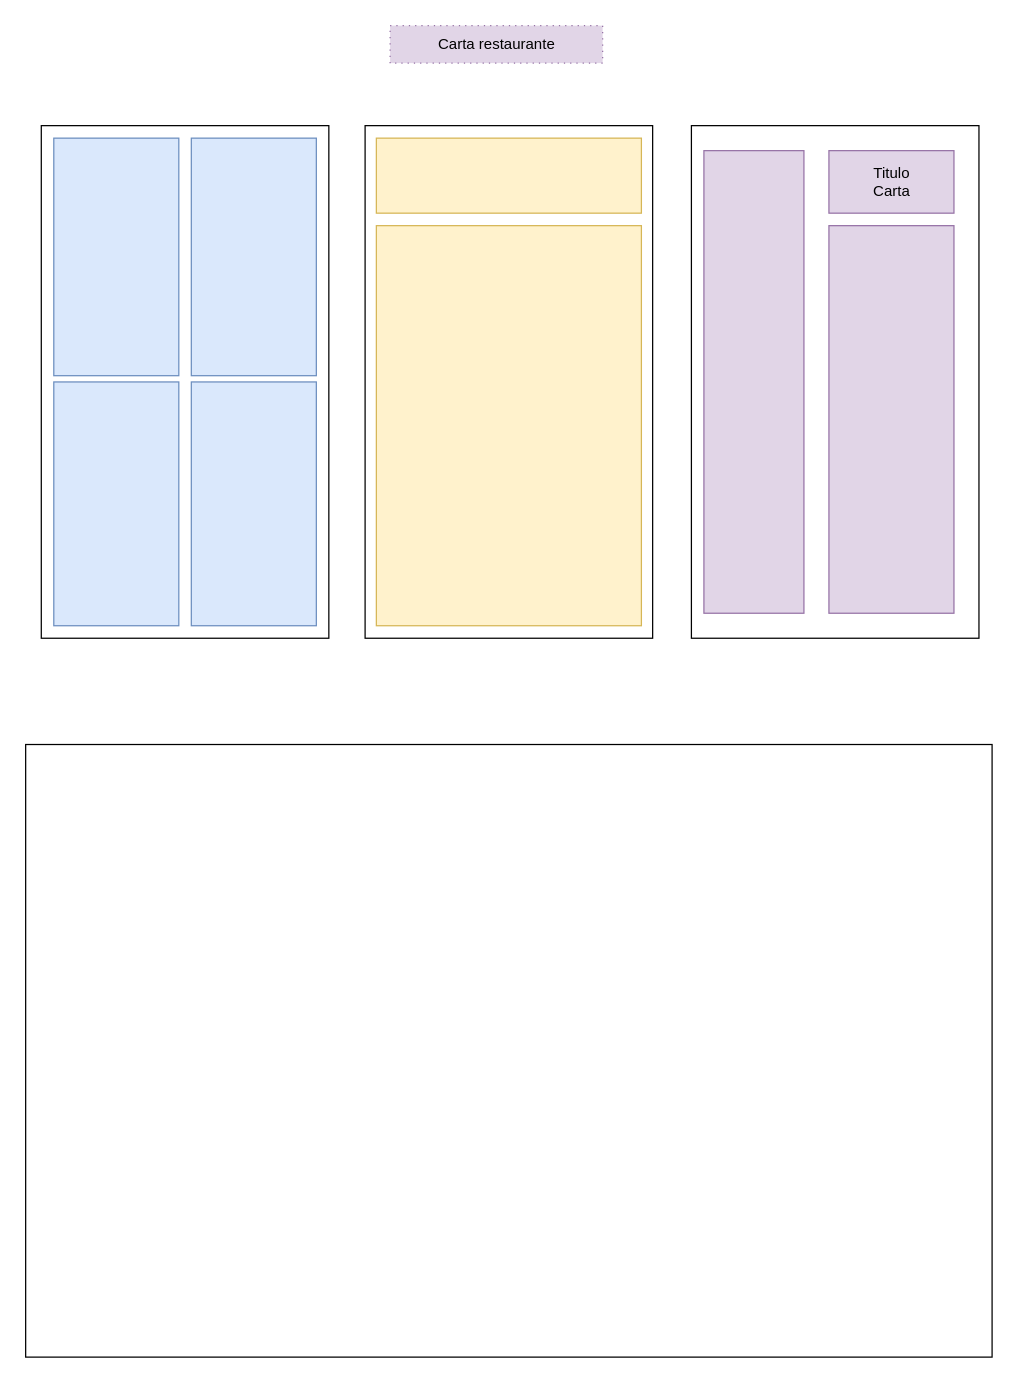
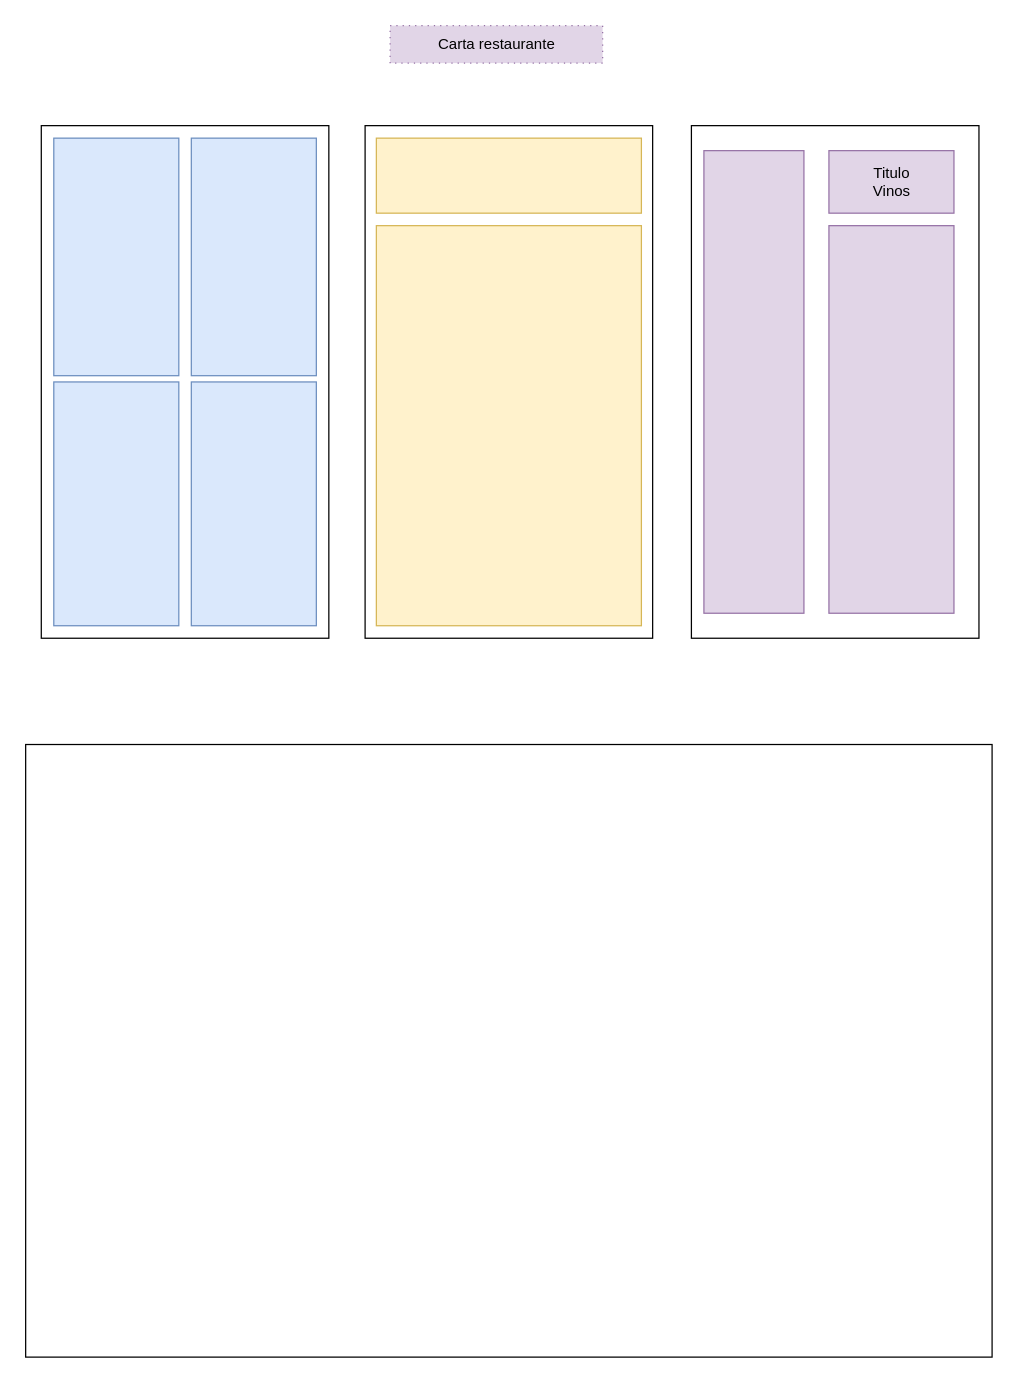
(892, 182) -> (892, 182)
